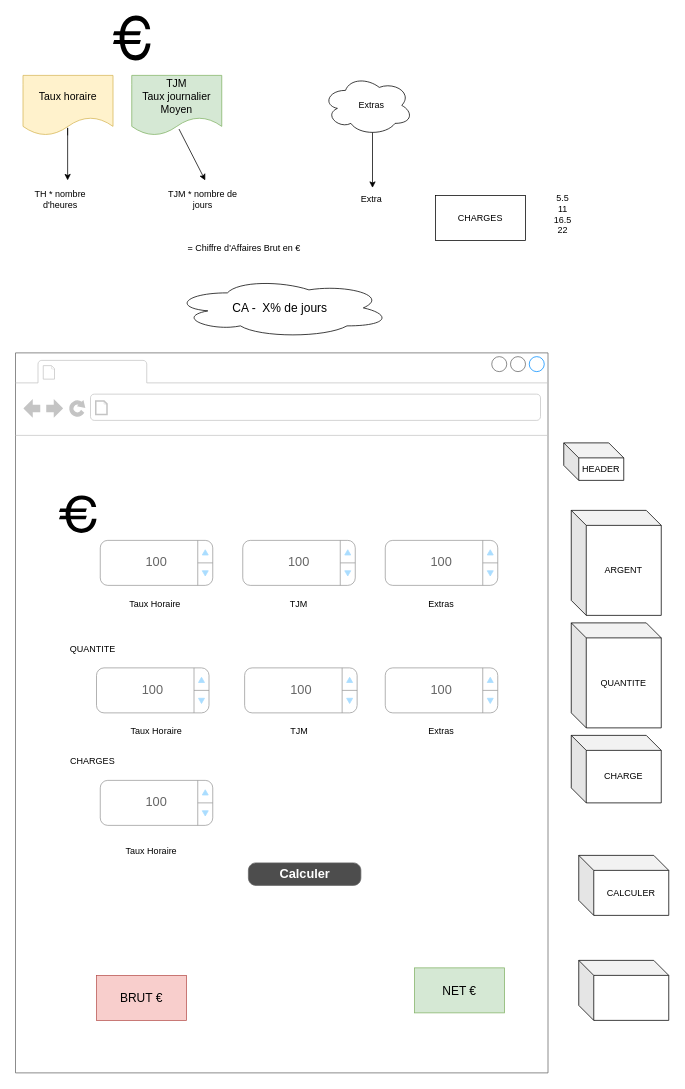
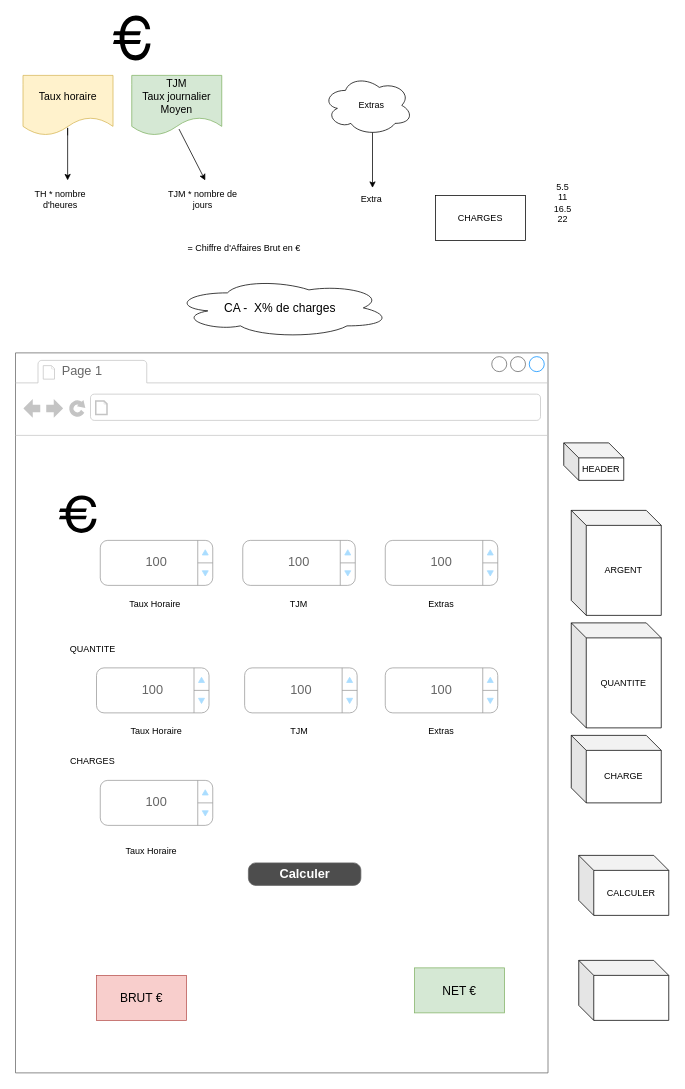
(563, 214) -> (563, 203)
(282, 308) -> (282, 308)
none -> (102, 372)
